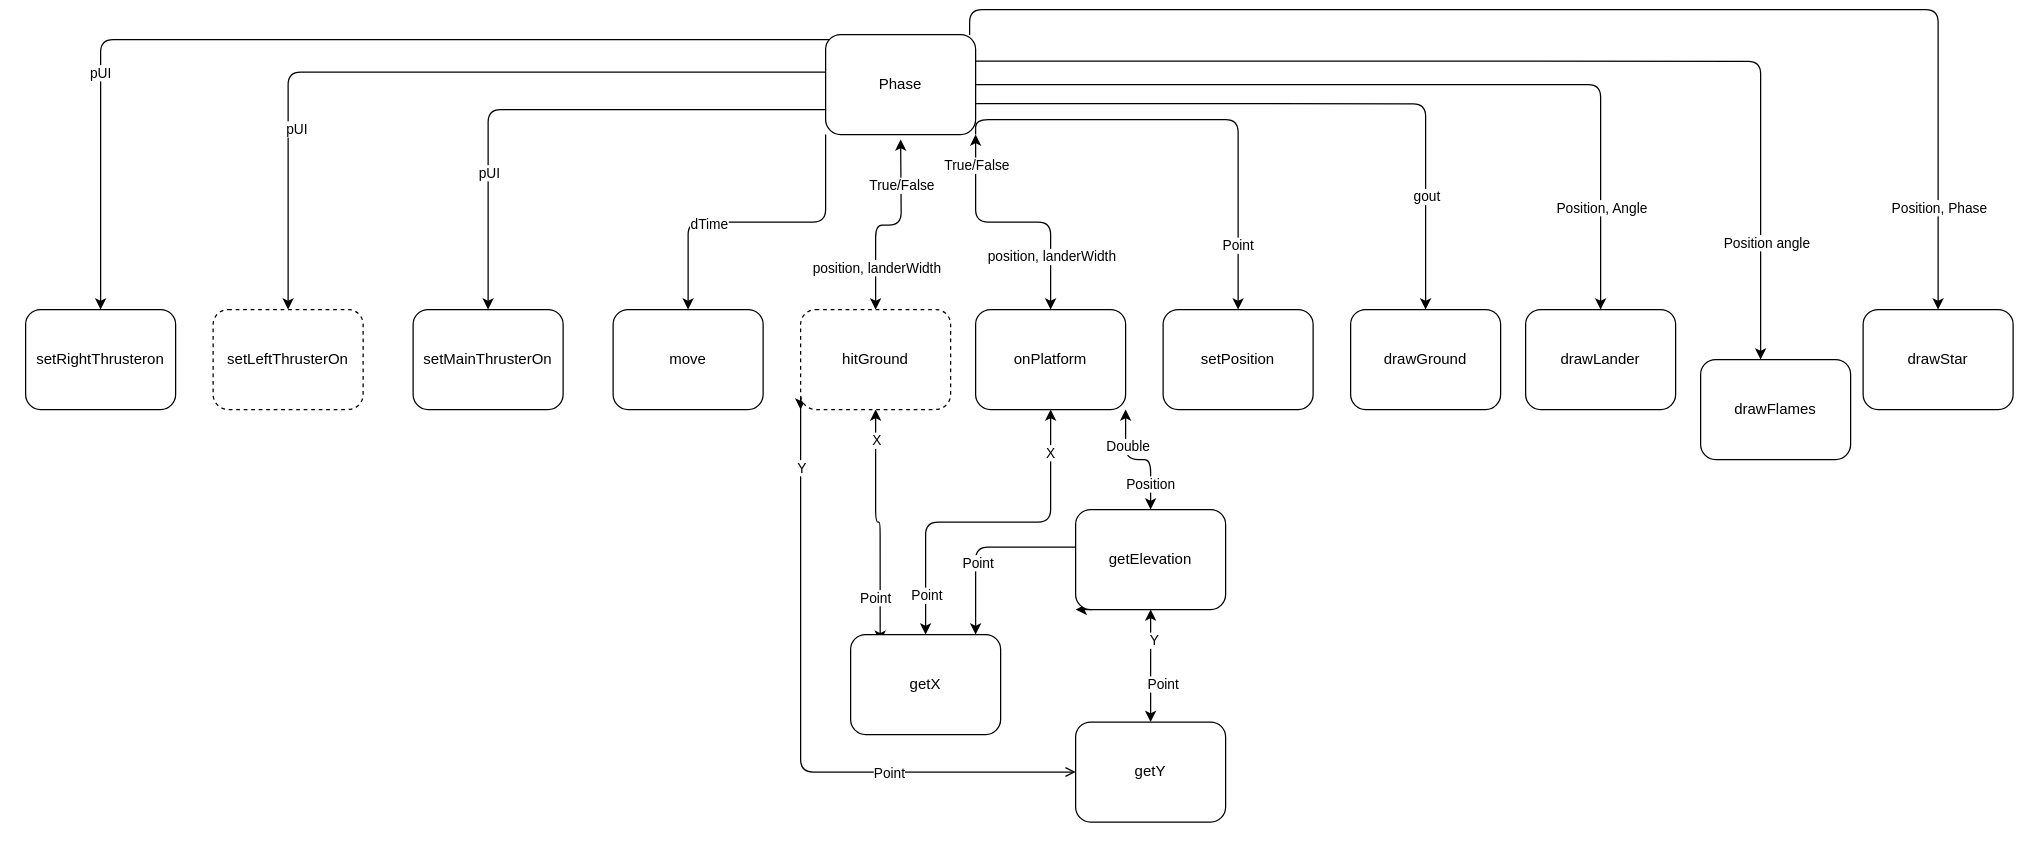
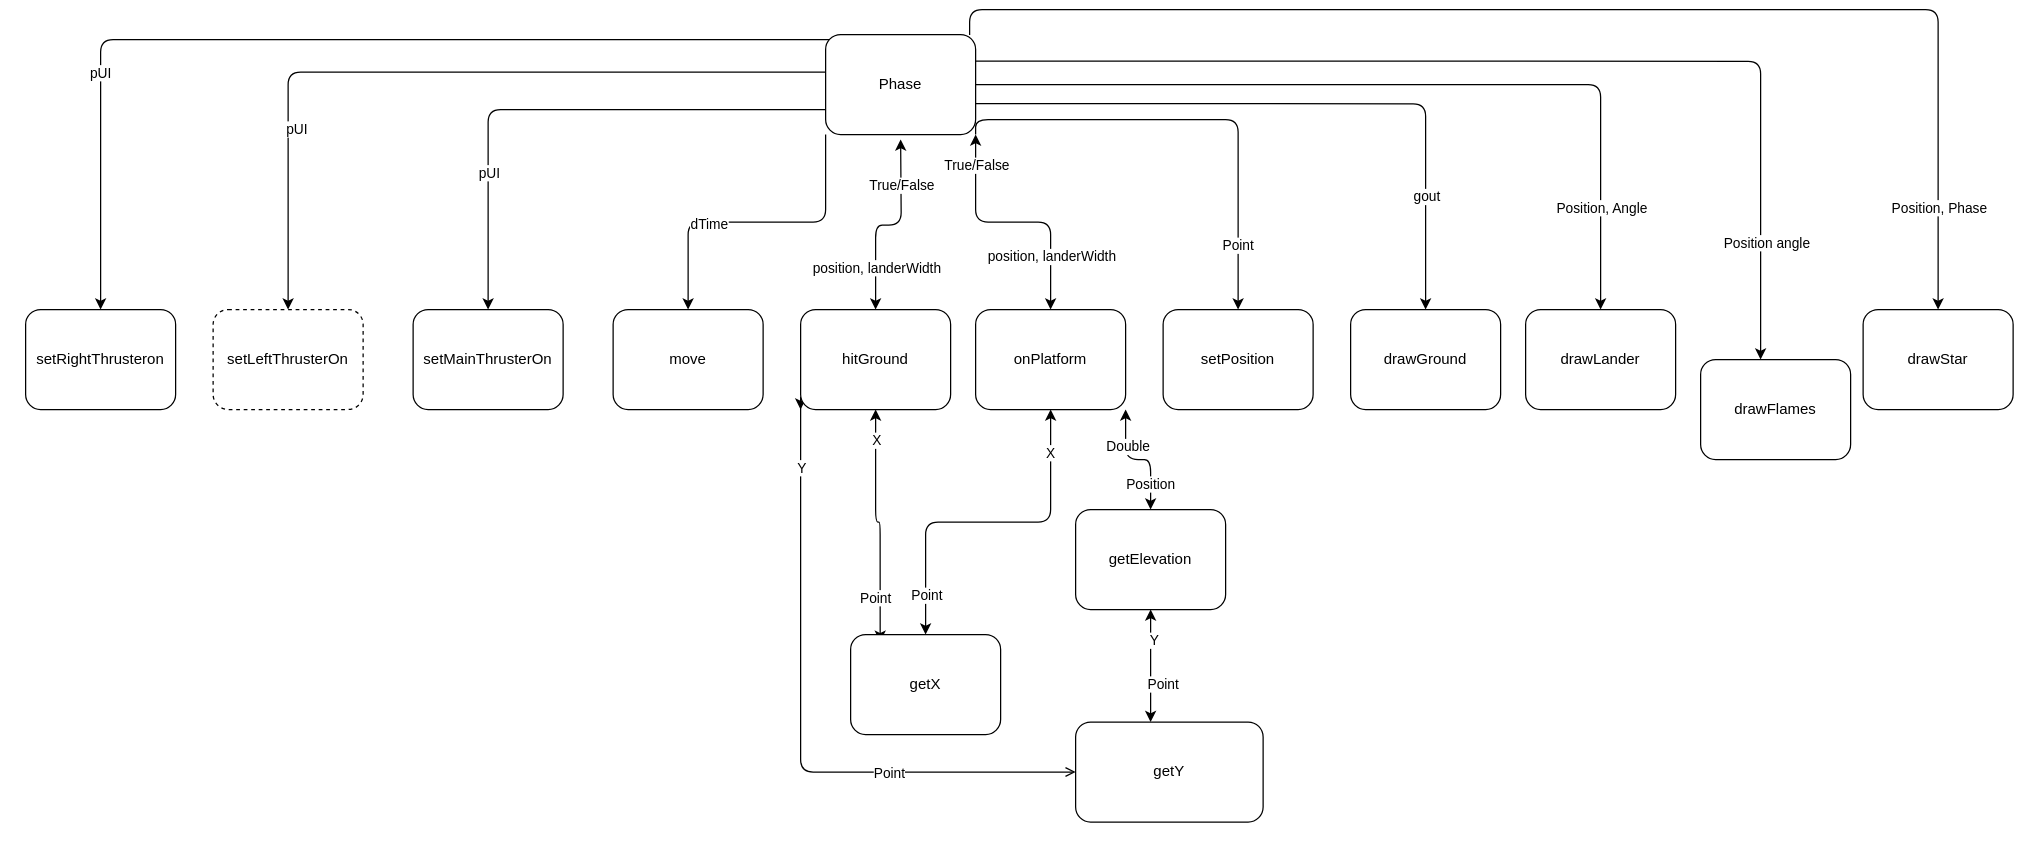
(876, 359) -> (876, 359)
(991, 547) -> none
(1151, 772) -> (1169, 772)
